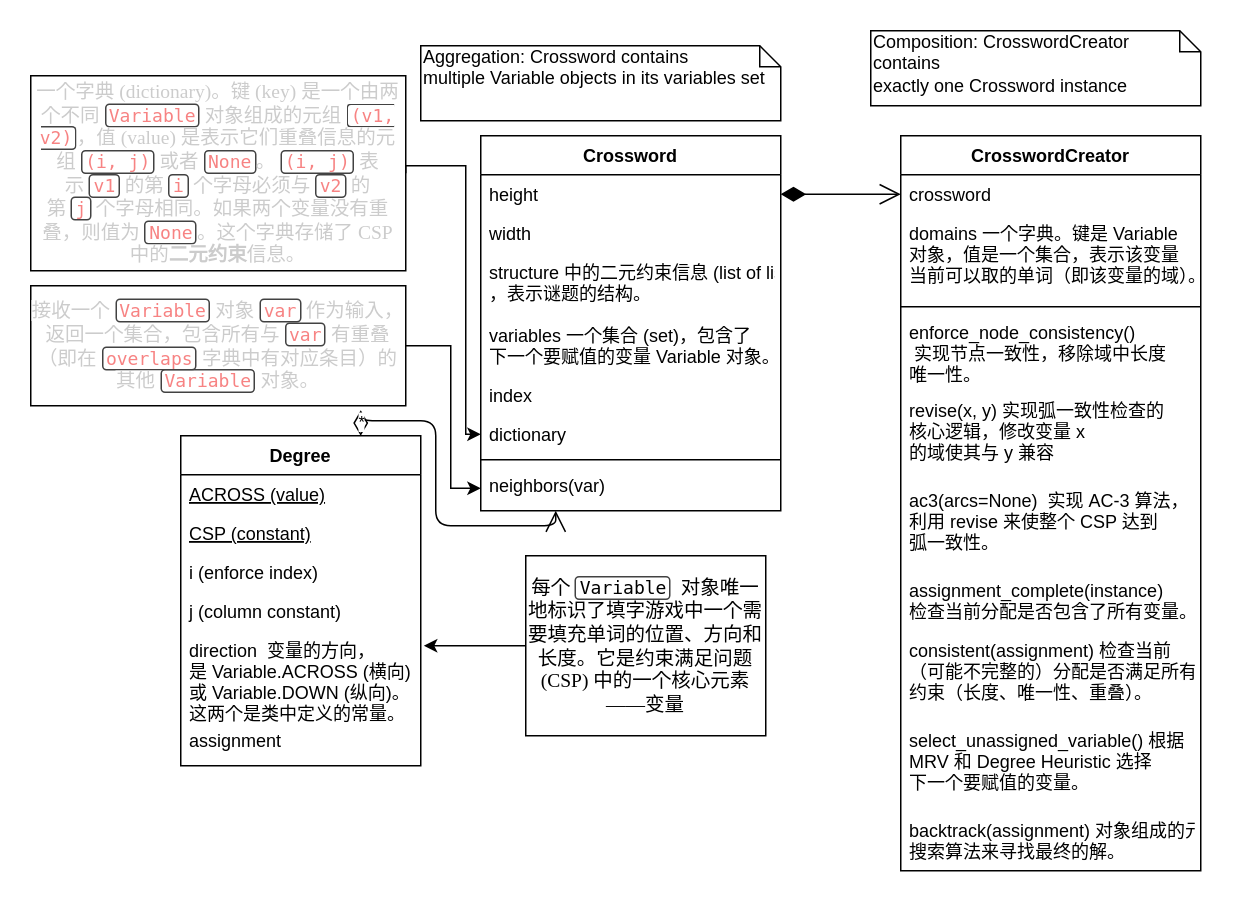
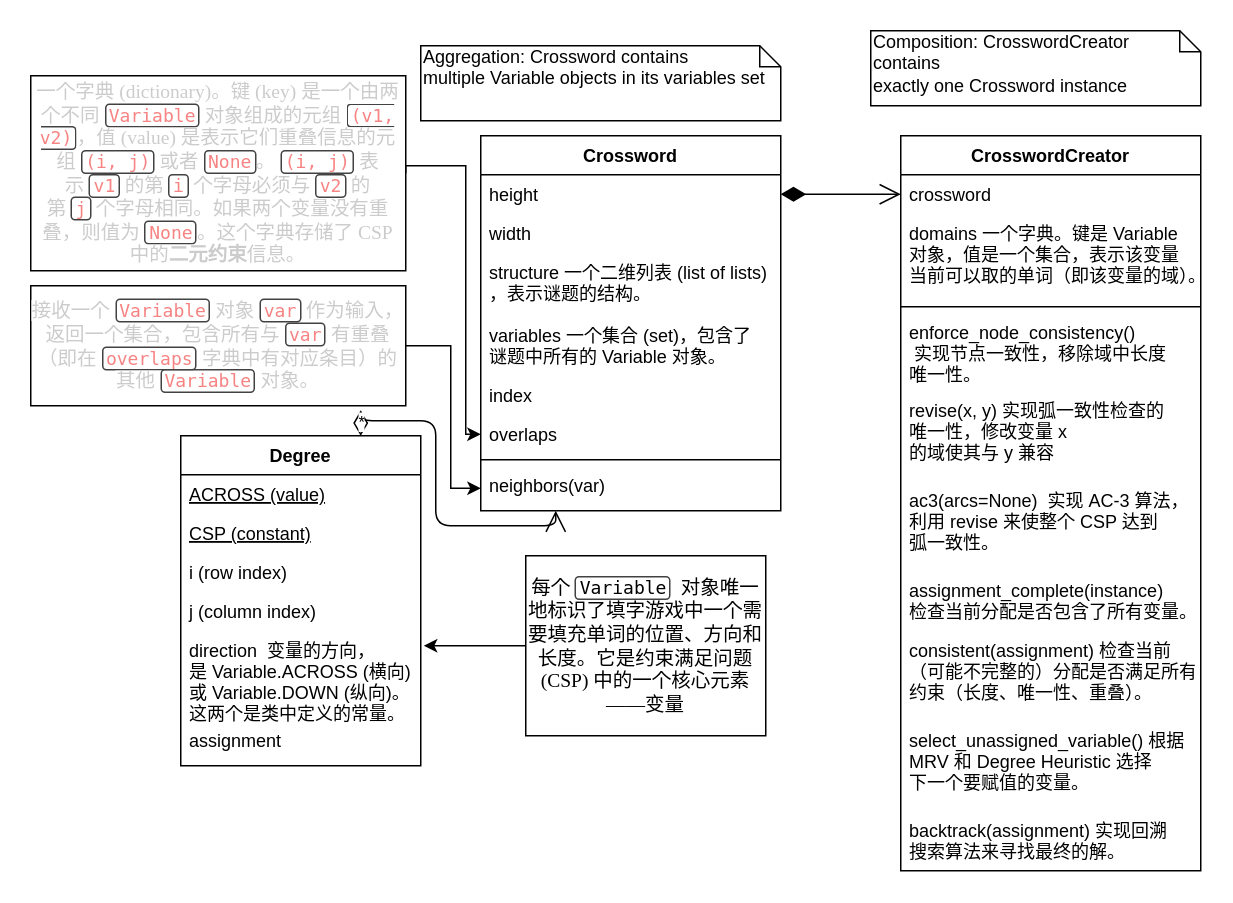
(676, 273) -> (658, 273)
(635, 336) -> (635, 336)
(1049, 411) -> (1049, 411)
(535, 435) -> (527, 435)
(265, 573) -> (245, 573)
(278, 612) -> (260, 612)
(1081, 831) -> (1054, 831)
